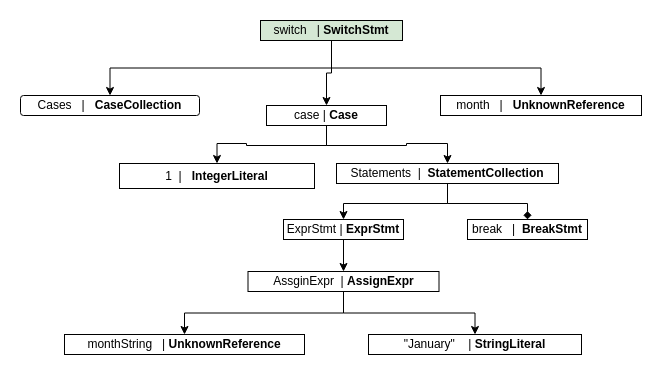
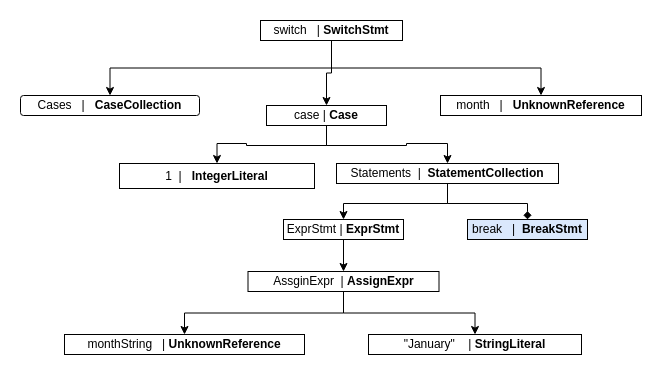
(332, 31) -> (332, 31)
(528, 230) -> (528, 230)
